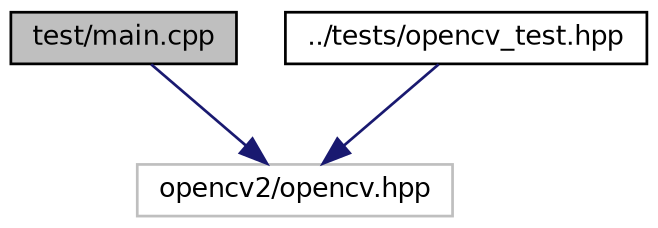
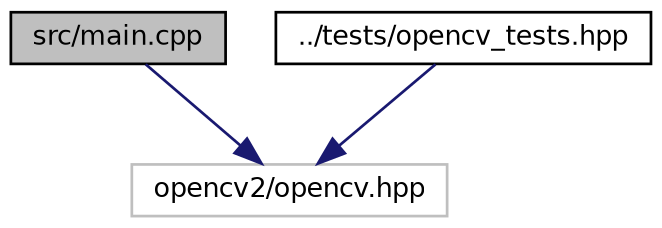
(124, 38) -> (118, 38)
(466, 38) -> (463, 38)
